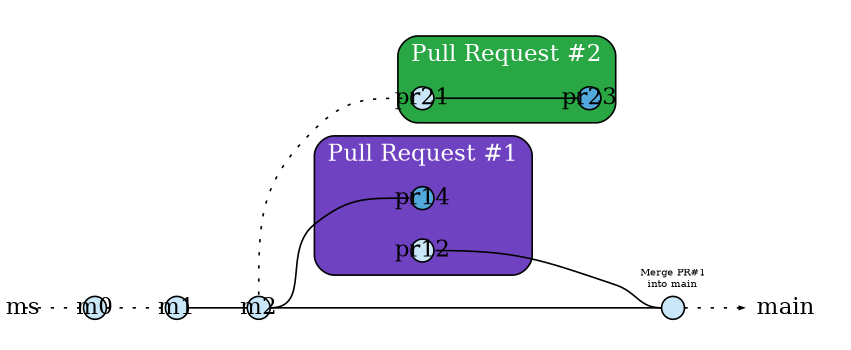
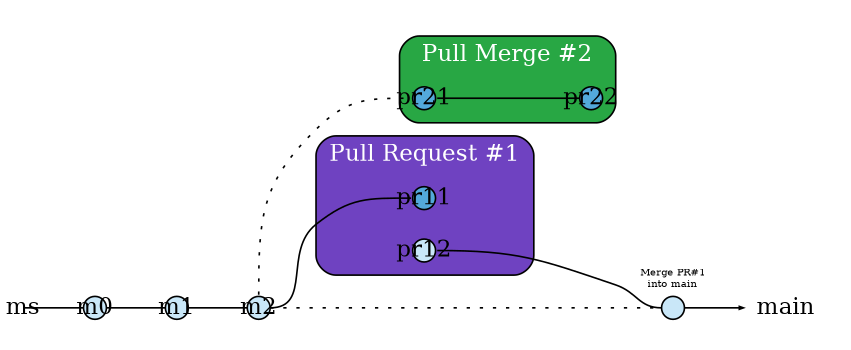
(507, 55) -> (508, 55)
(422, 98) -> (424, 98)
(590, 98) -> (591, 98)
(422, 198) -> (424, 198)
(54, 308) -> (54, 308)
(136, 308) -> (136, 308)
(466, 308) -> (466, 308)
(712, 308) -> (712, 308)
